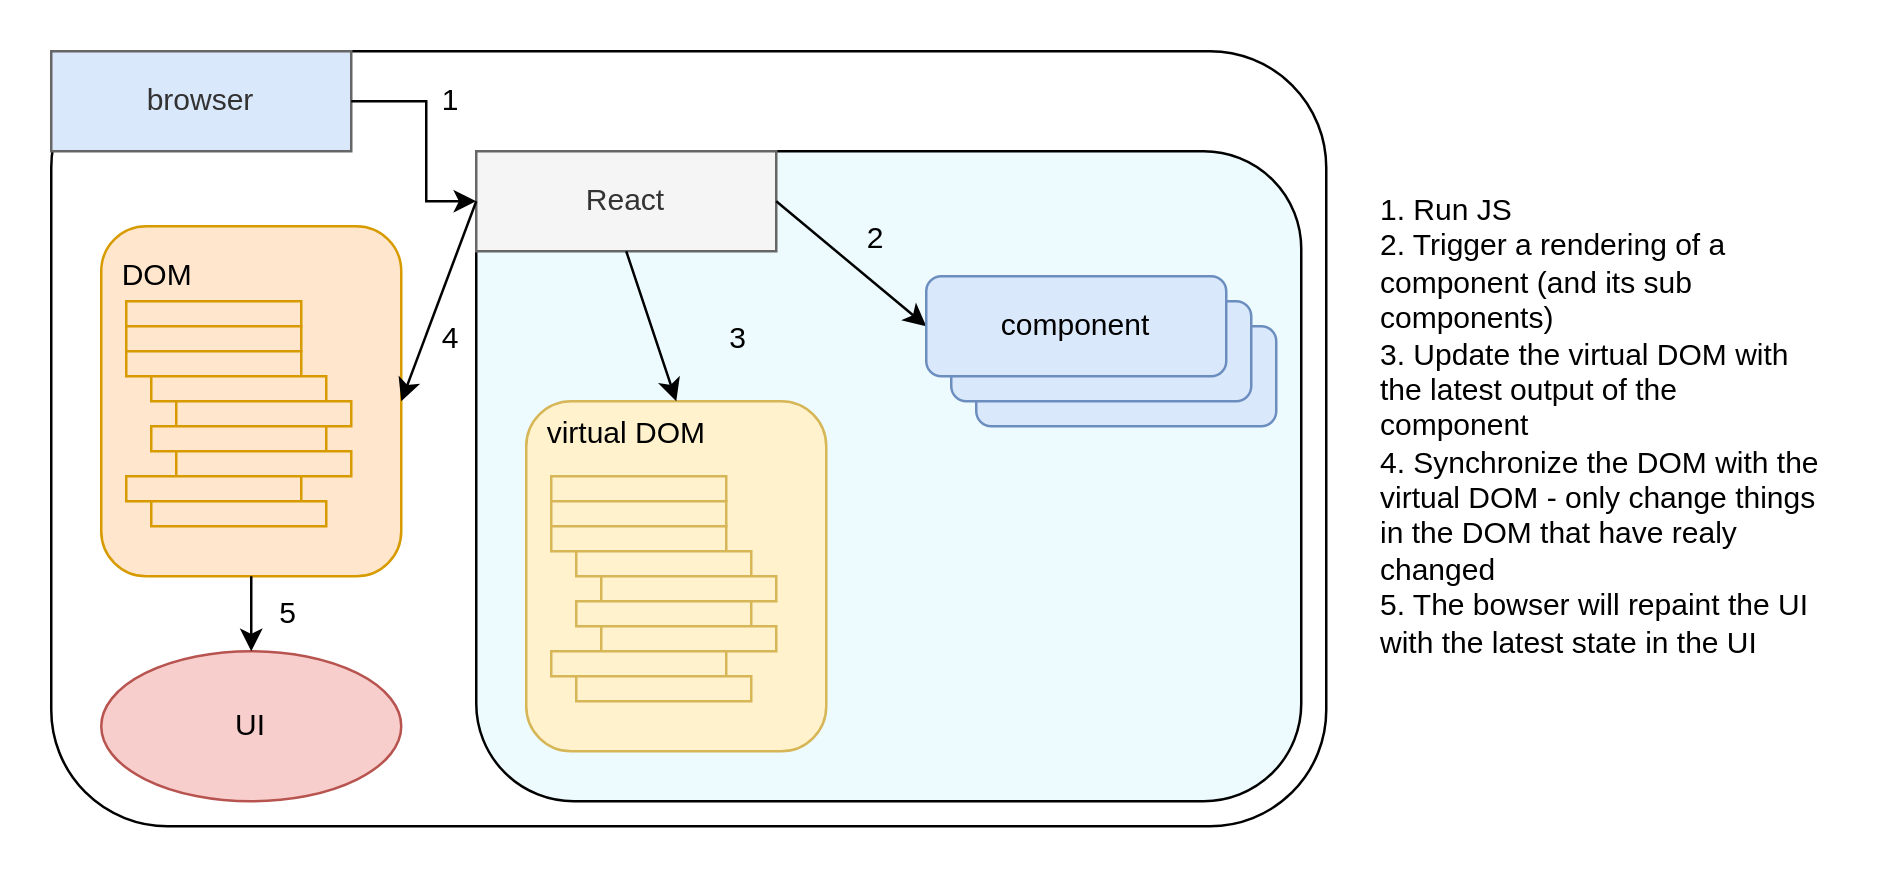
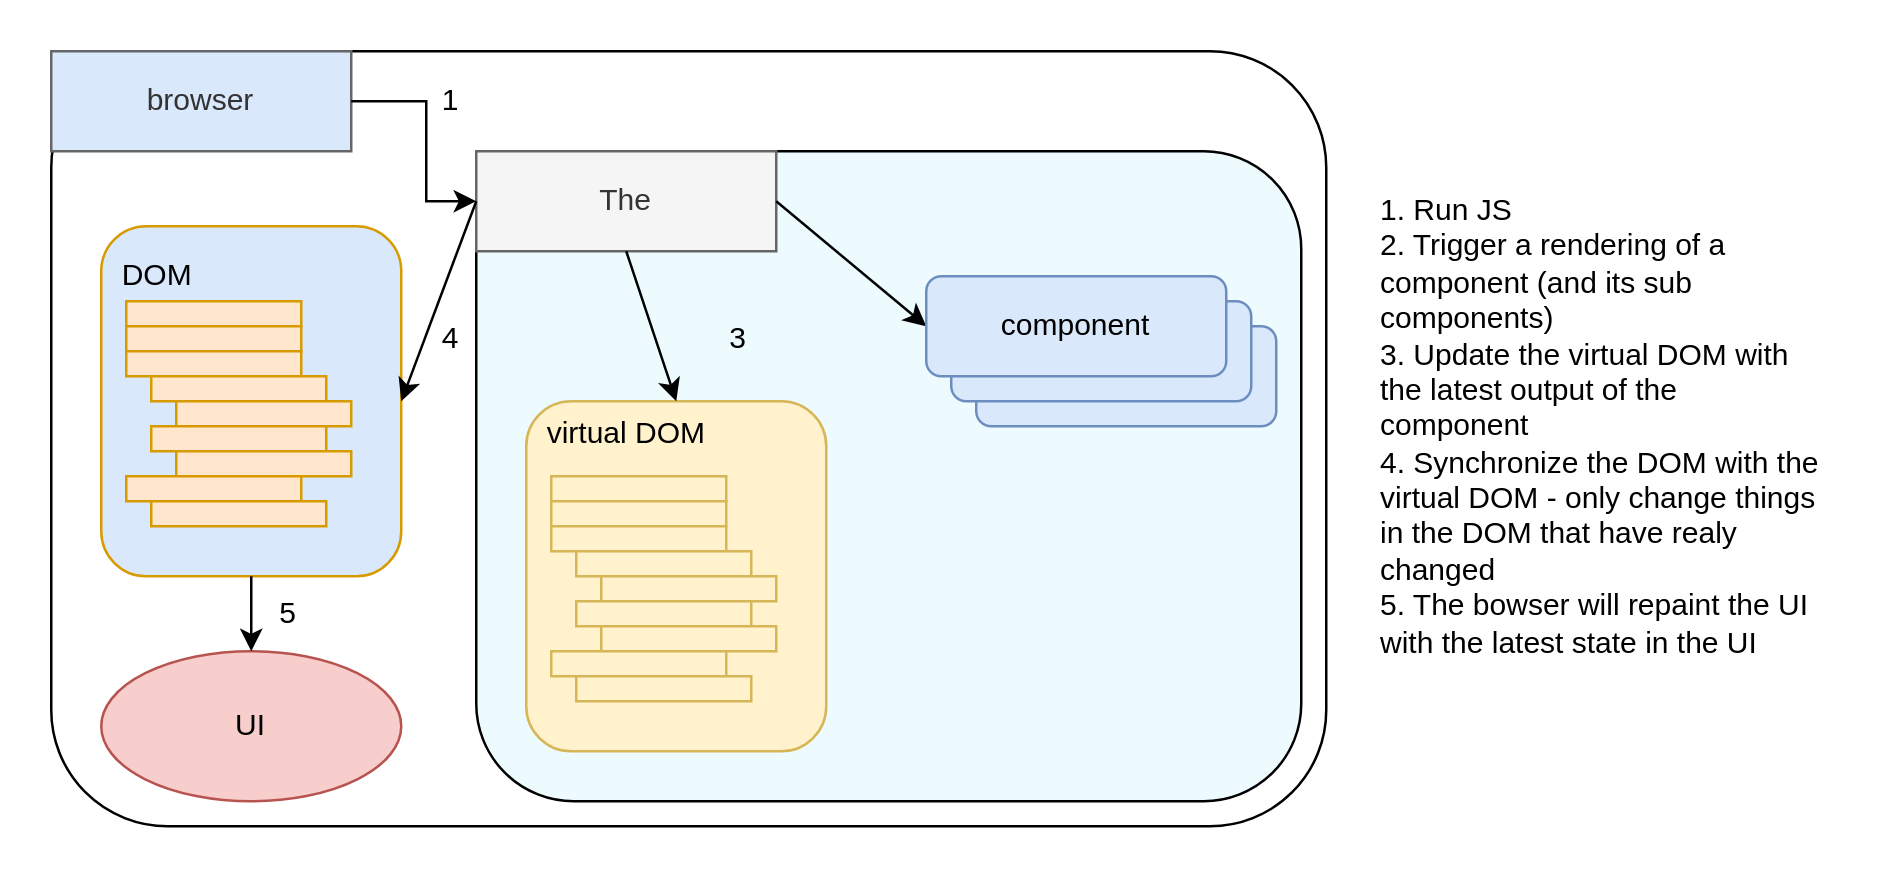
(626, 201) -> (626, 201)
(876, 239) -> none
(131, 401) -> (131, 401)
